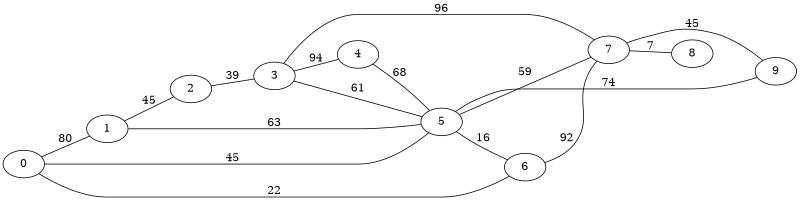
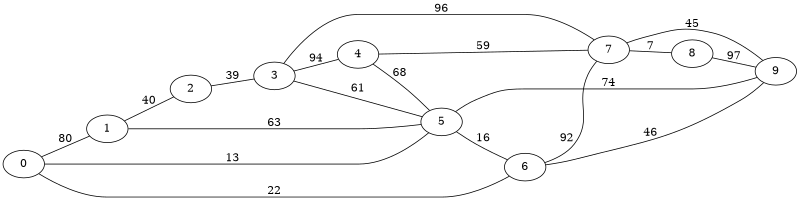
none -> (734, 62)
(532, 83) -> (483, 52)
(149, 101) -> (149, 101)
none -> (660, 137)
(233, 158) -> (233, 158)
